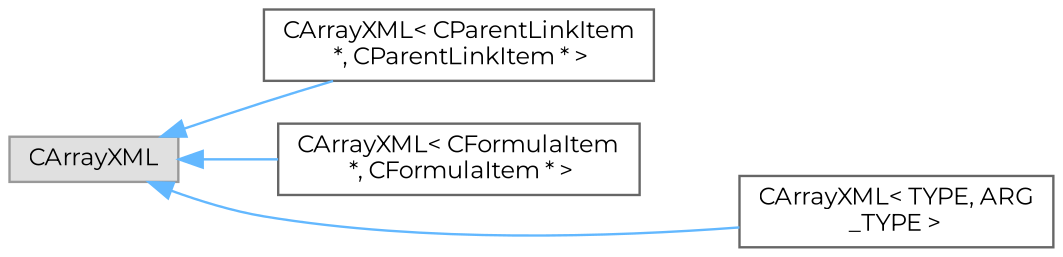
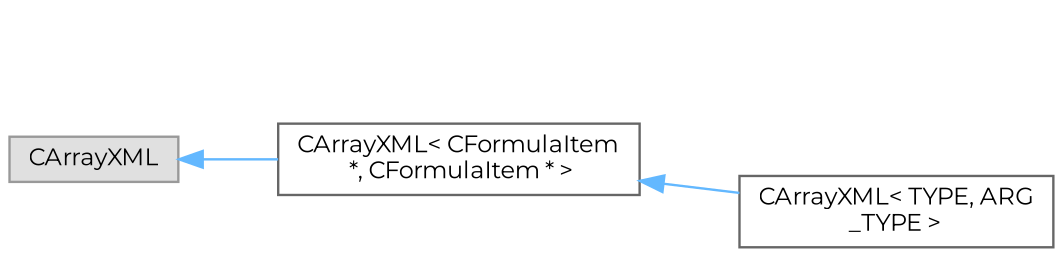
(459, 45) -> none
(453, 234) -> (702, 188)
